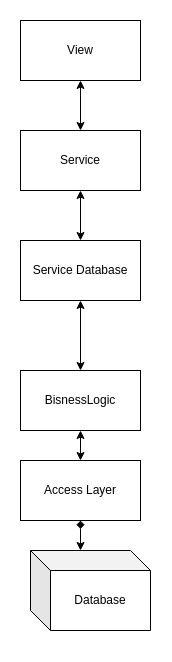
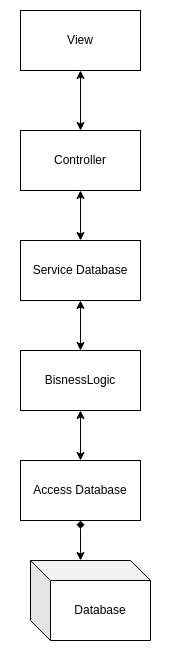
(81, 51) -> (81, 41)
(81, 161) -> (81, 161)
(81, 401) -> (81, 381)
(81, 491) -> (81, 491)
(91, 591) -> (91, 601)
